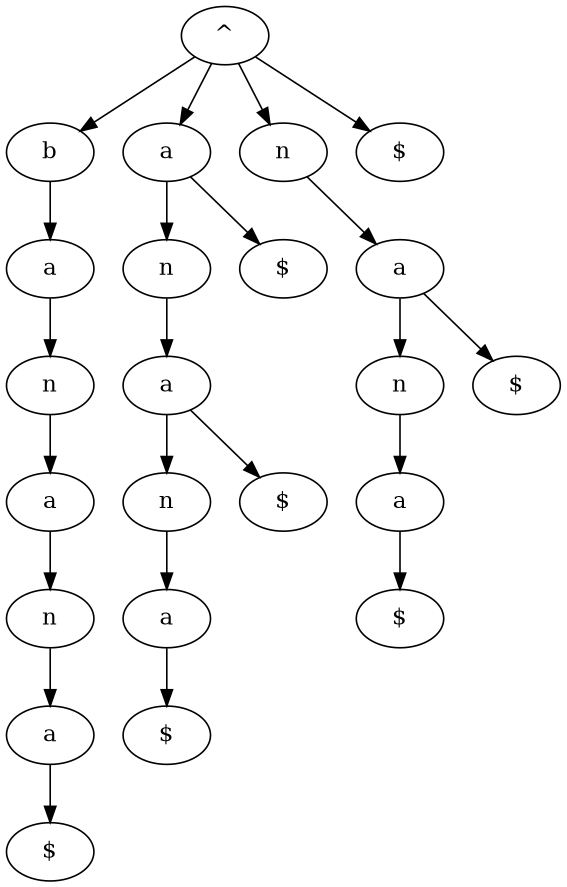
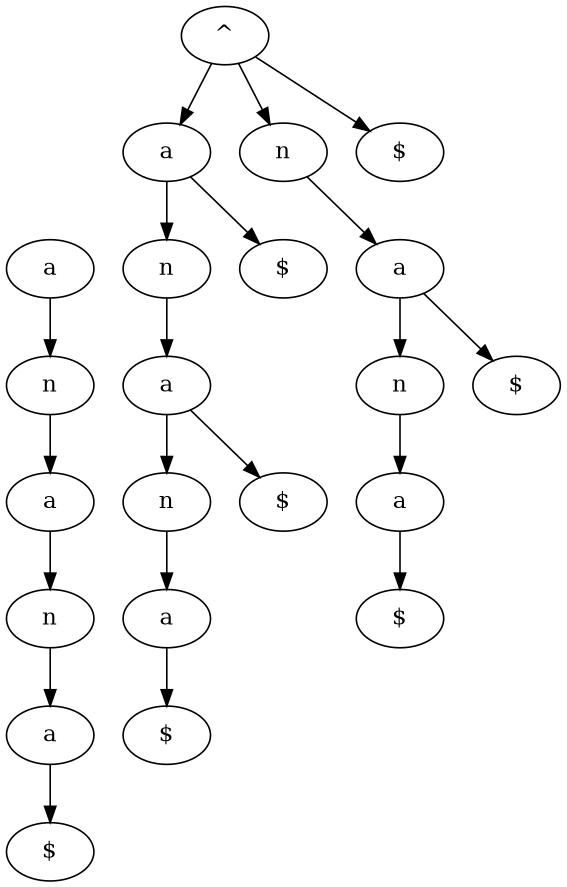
(50, 152) -> none
